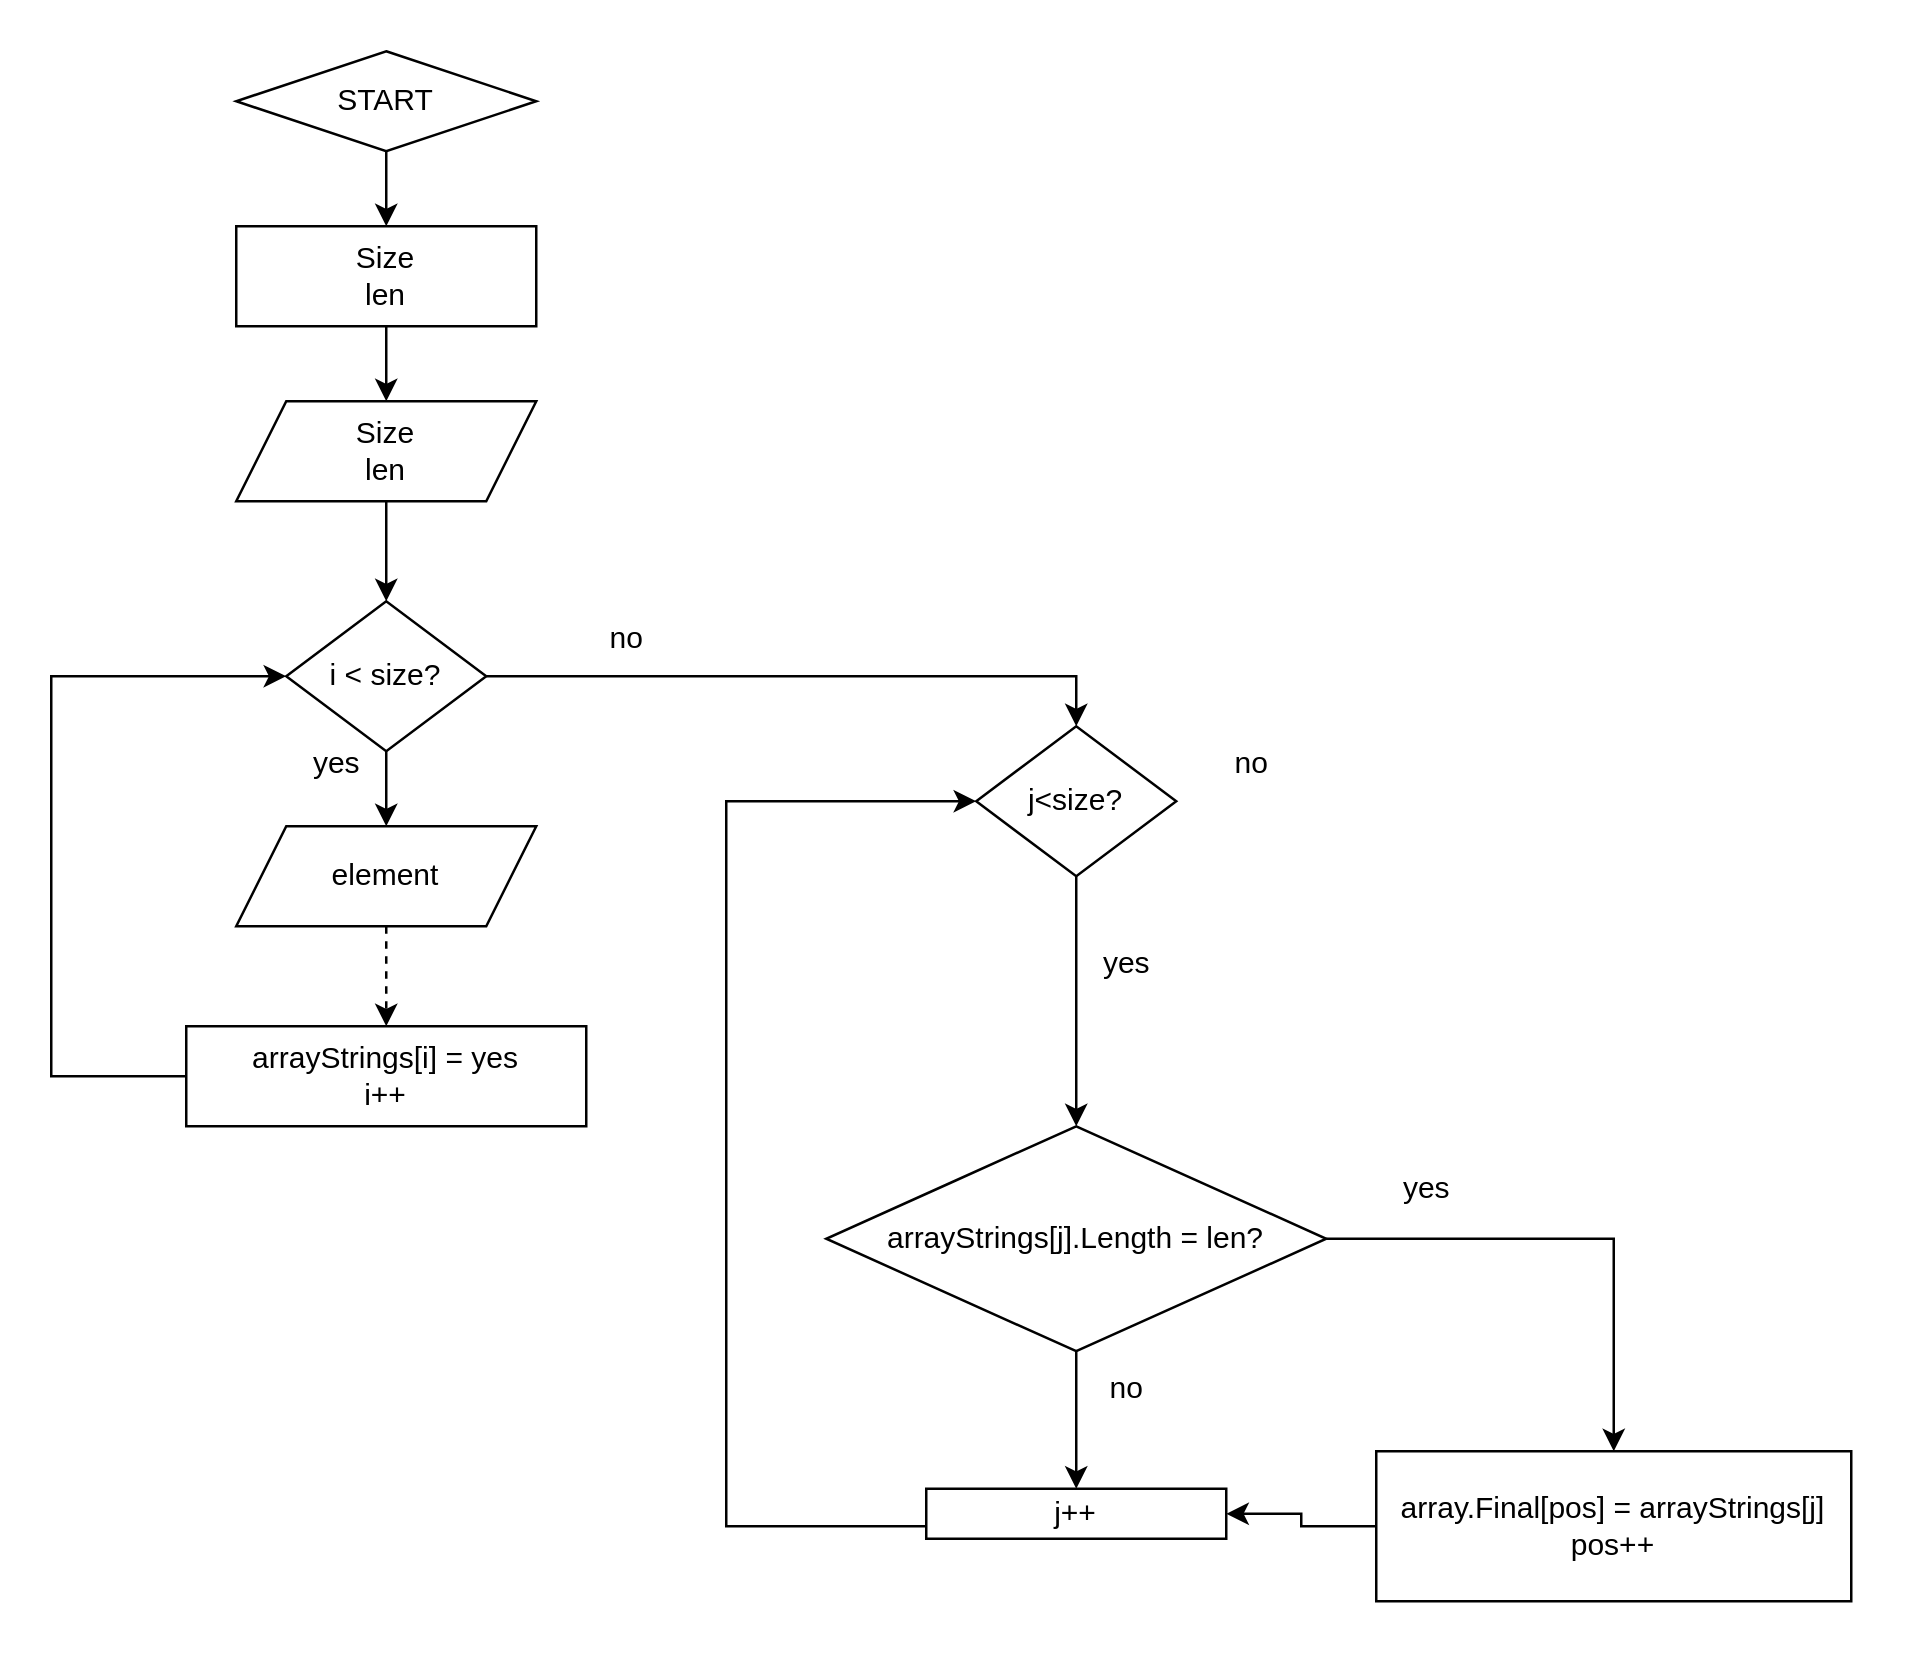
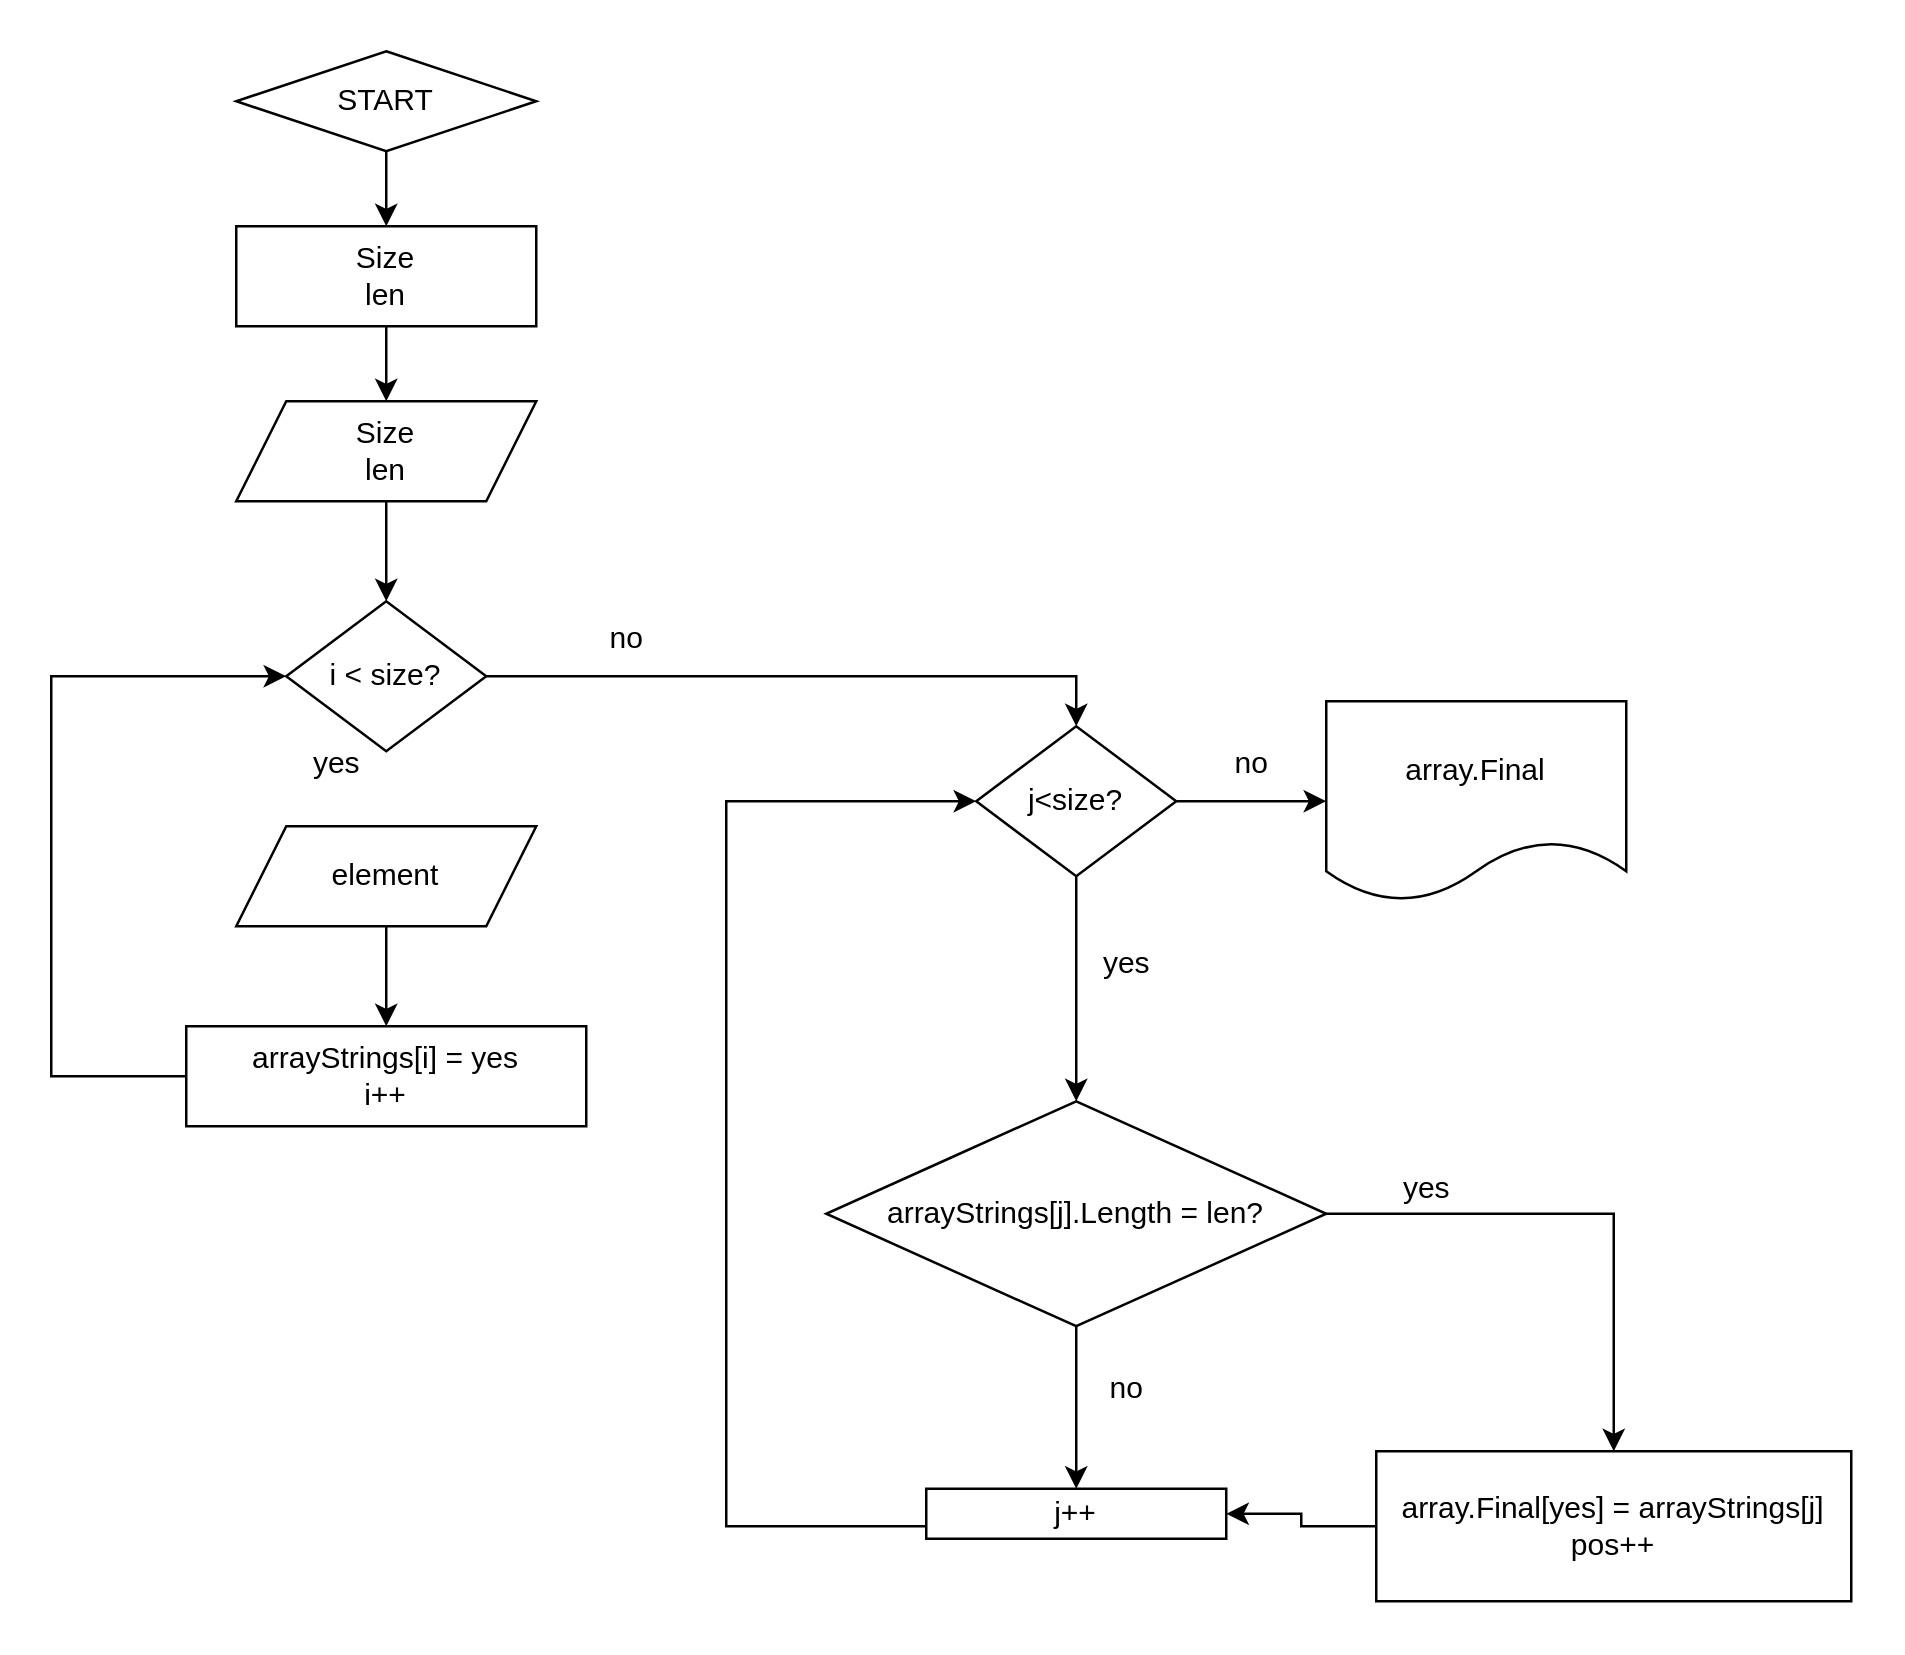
(386, 797) -> none
none -> (1243, 801)
none -> (1476, 801)
(386, 967) -> (386, 967)
(1076, 1239) -> (1076, 1214)
(1614, 1526) -> (1614, 1526)
